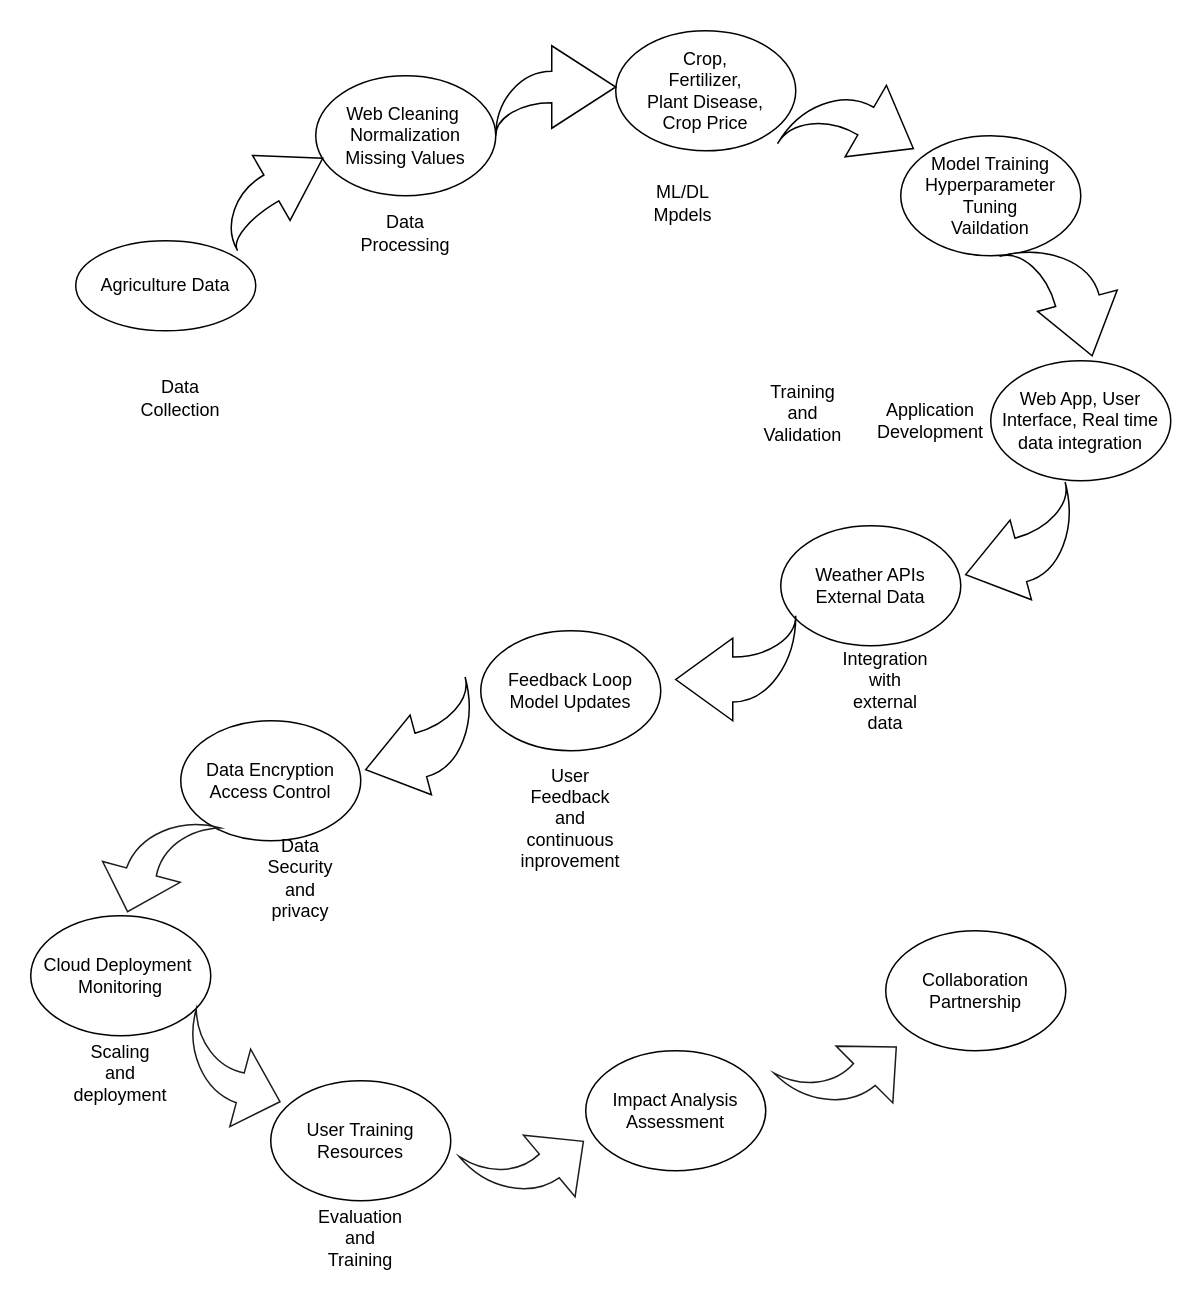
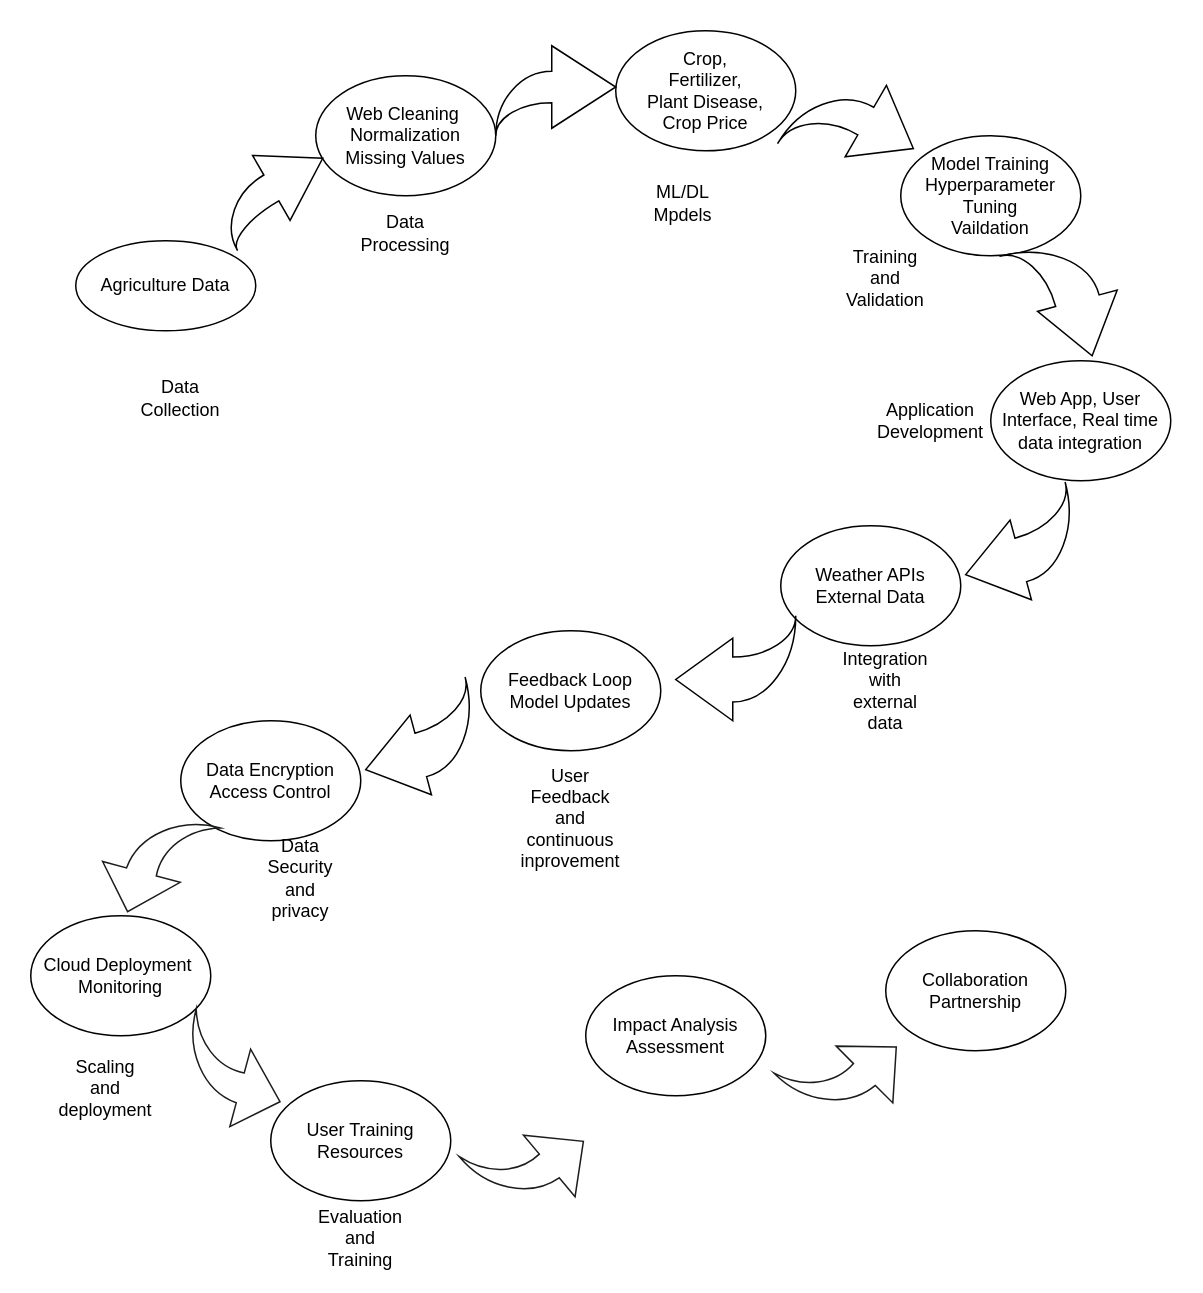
(803, 413) -> (886, 278)
(121, 1073) -> (106, 1088)
(676, 1111) -> (676, 1036)
